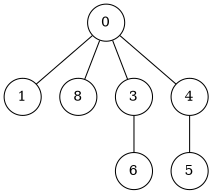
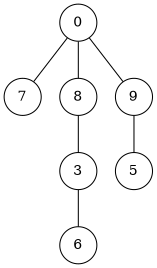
(120, 60) -> (78, 134)
(23, 97) -> (23, 97)
(190, 97) -> (134, 97)
